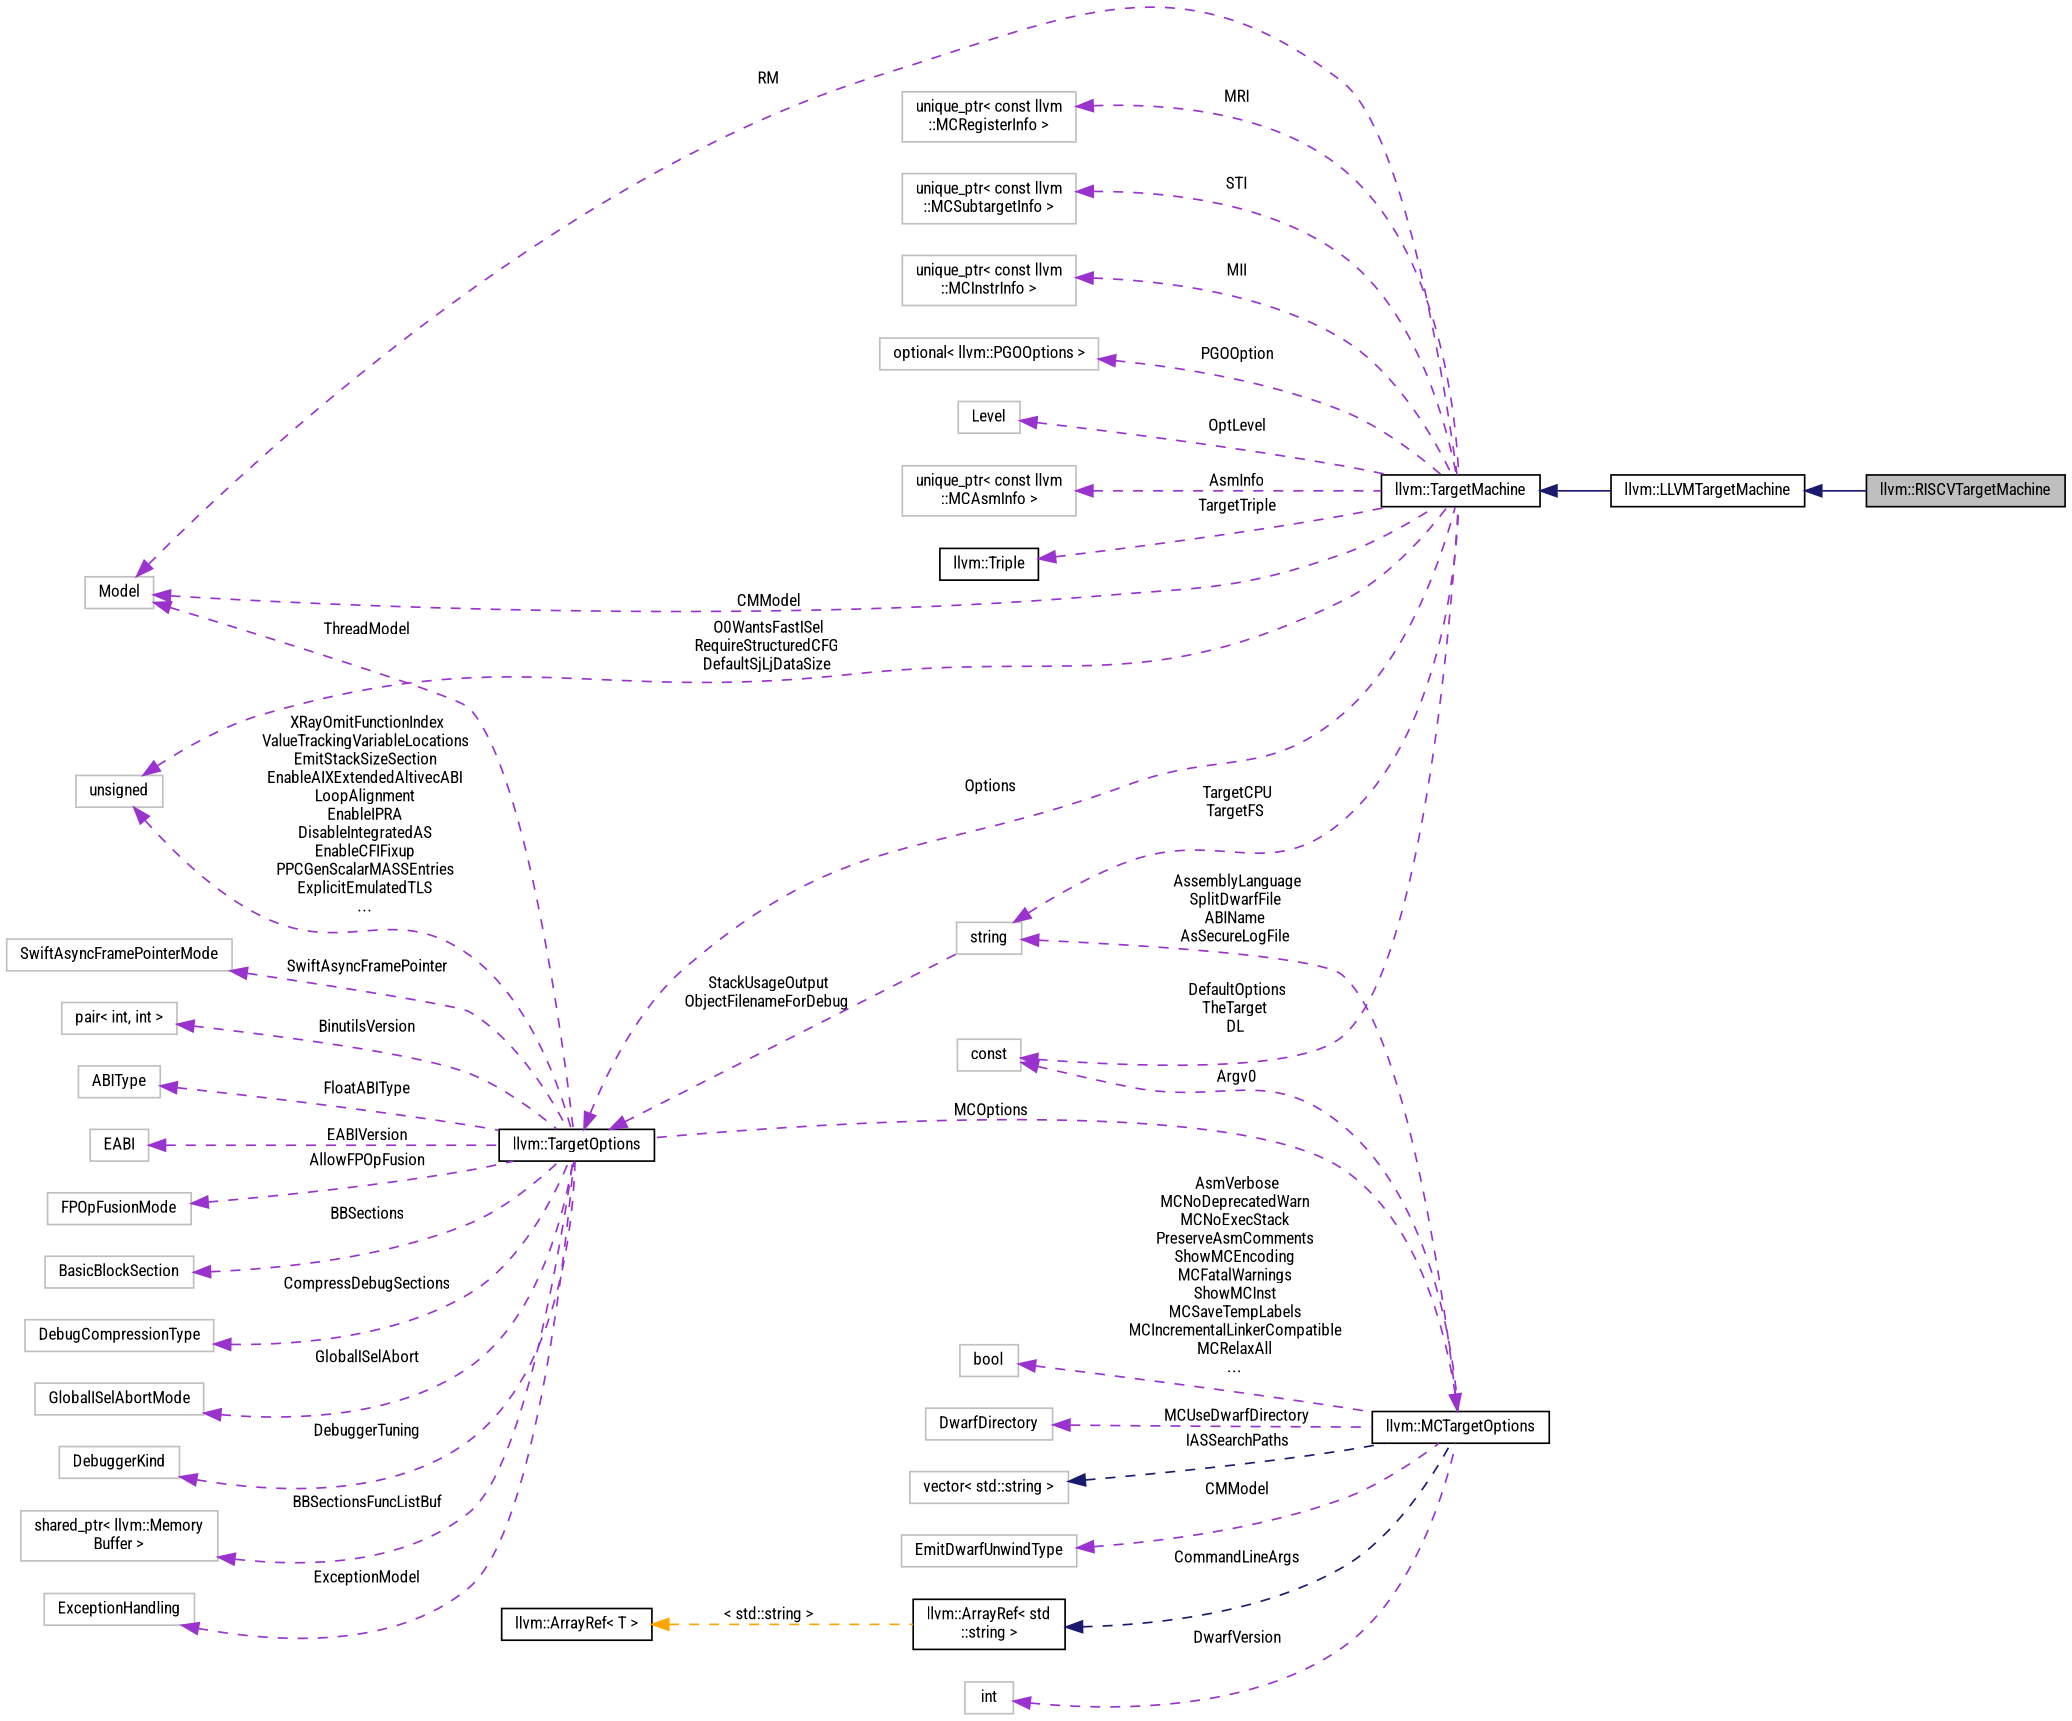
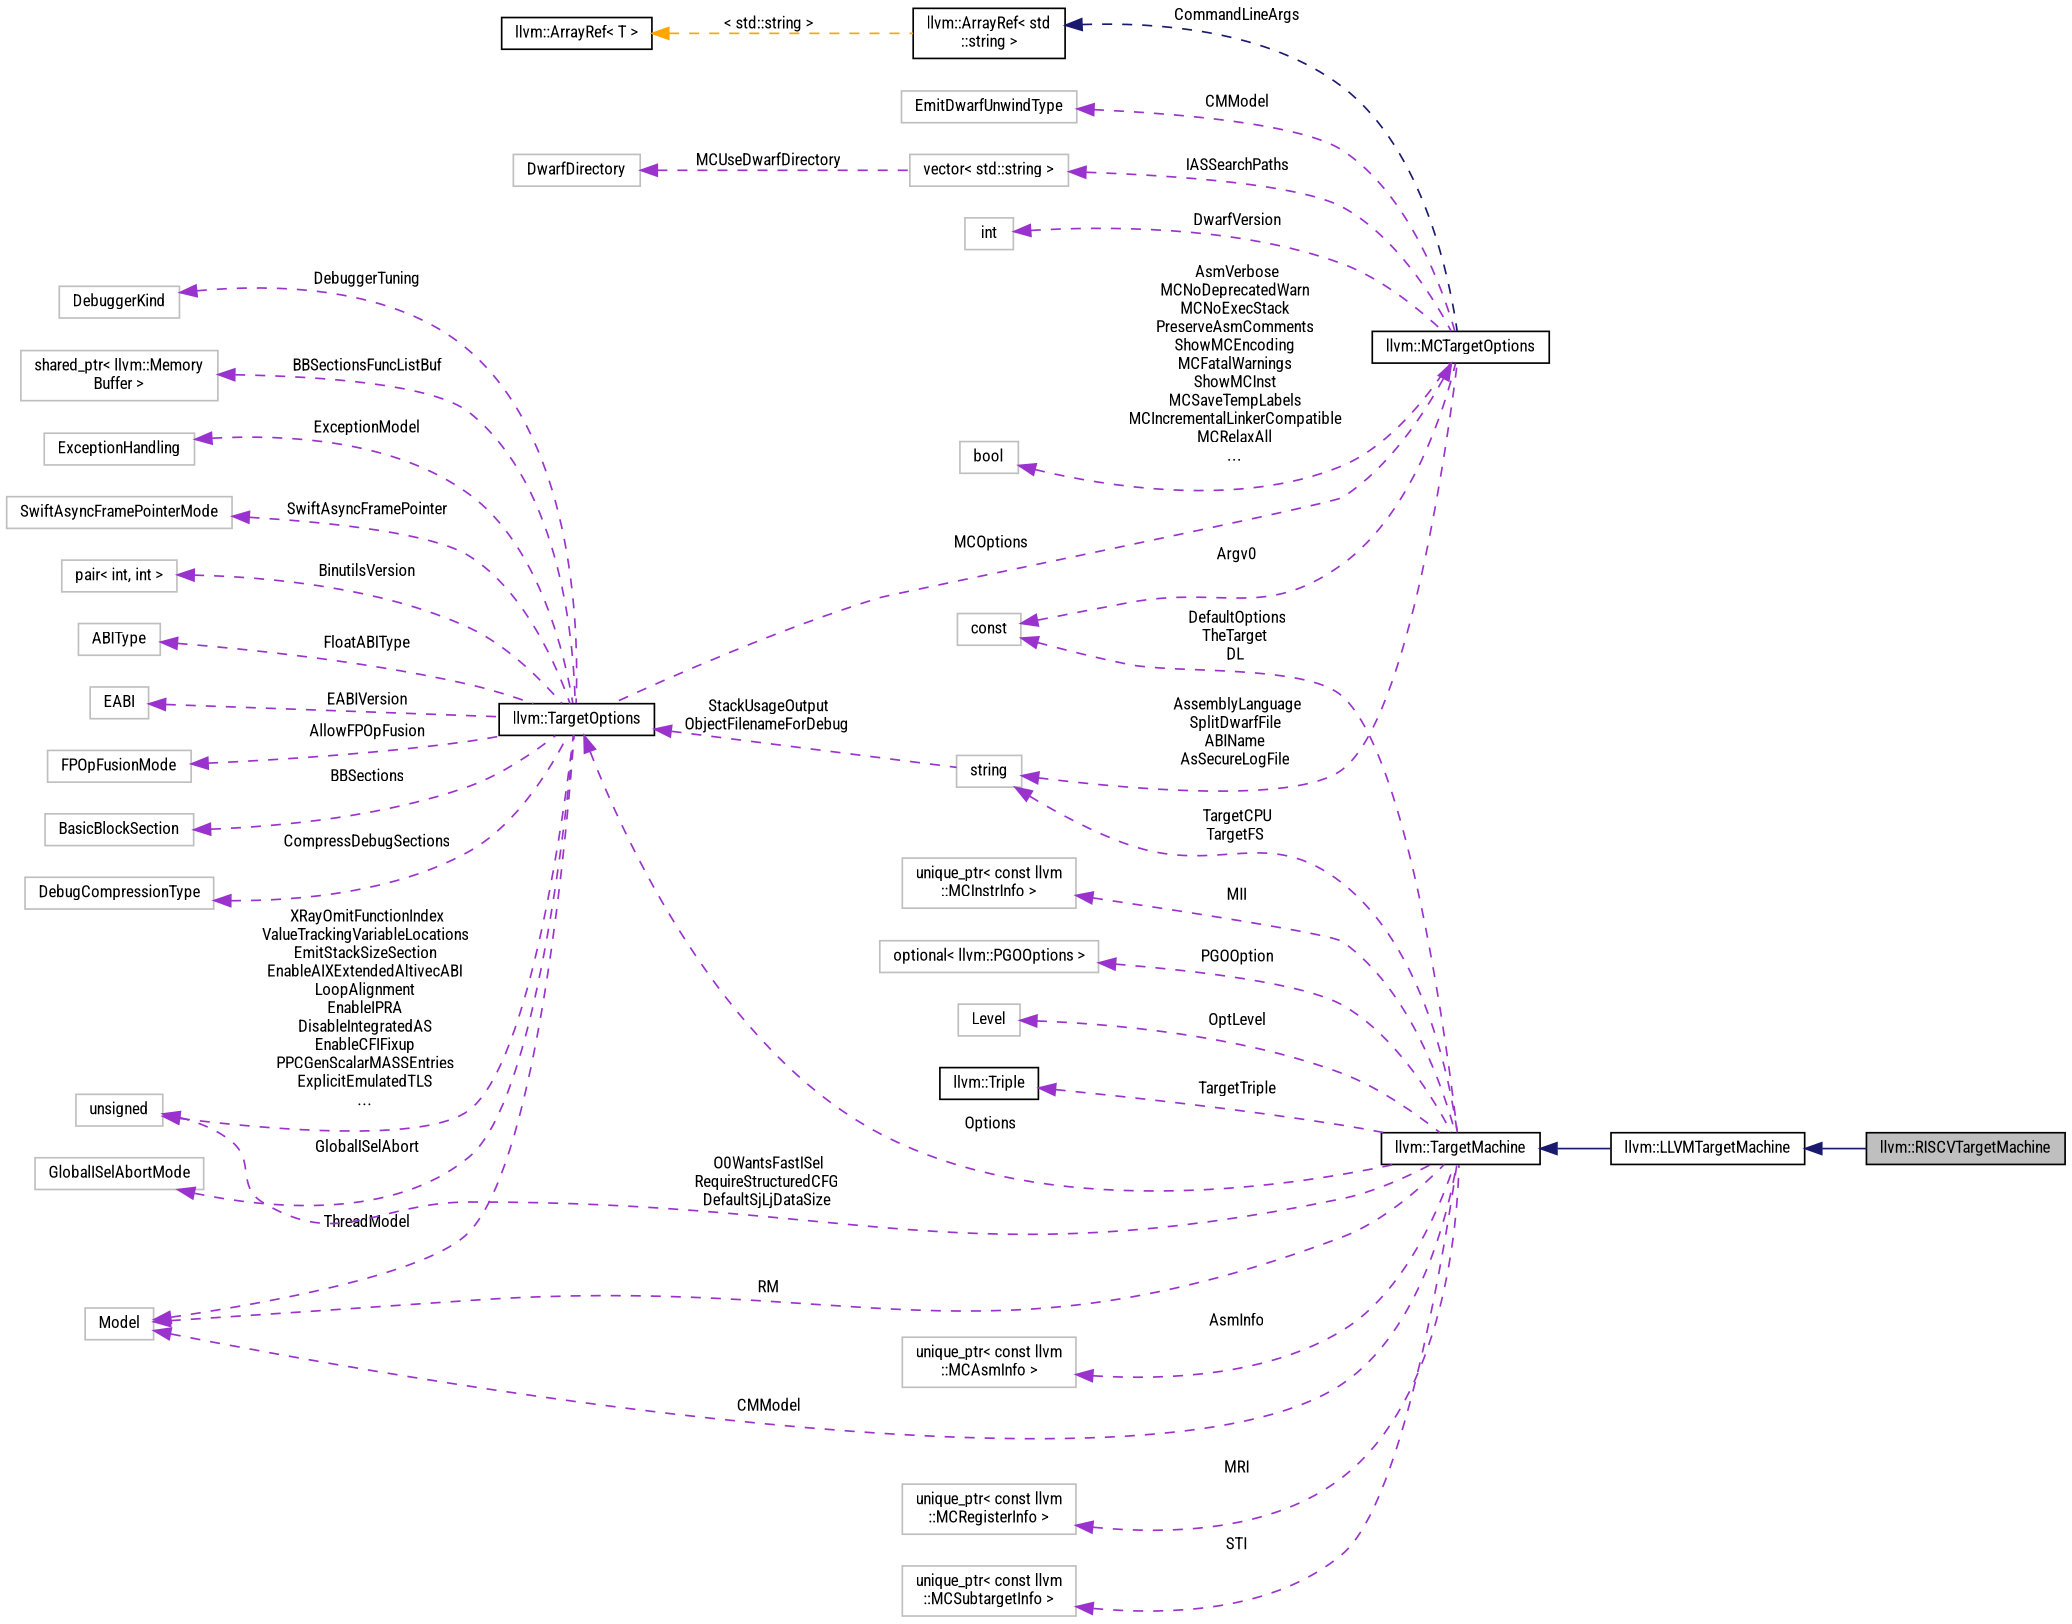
(1221, 1426) -> (783, 170)
(1236, 1465) -> (1299, 193)
